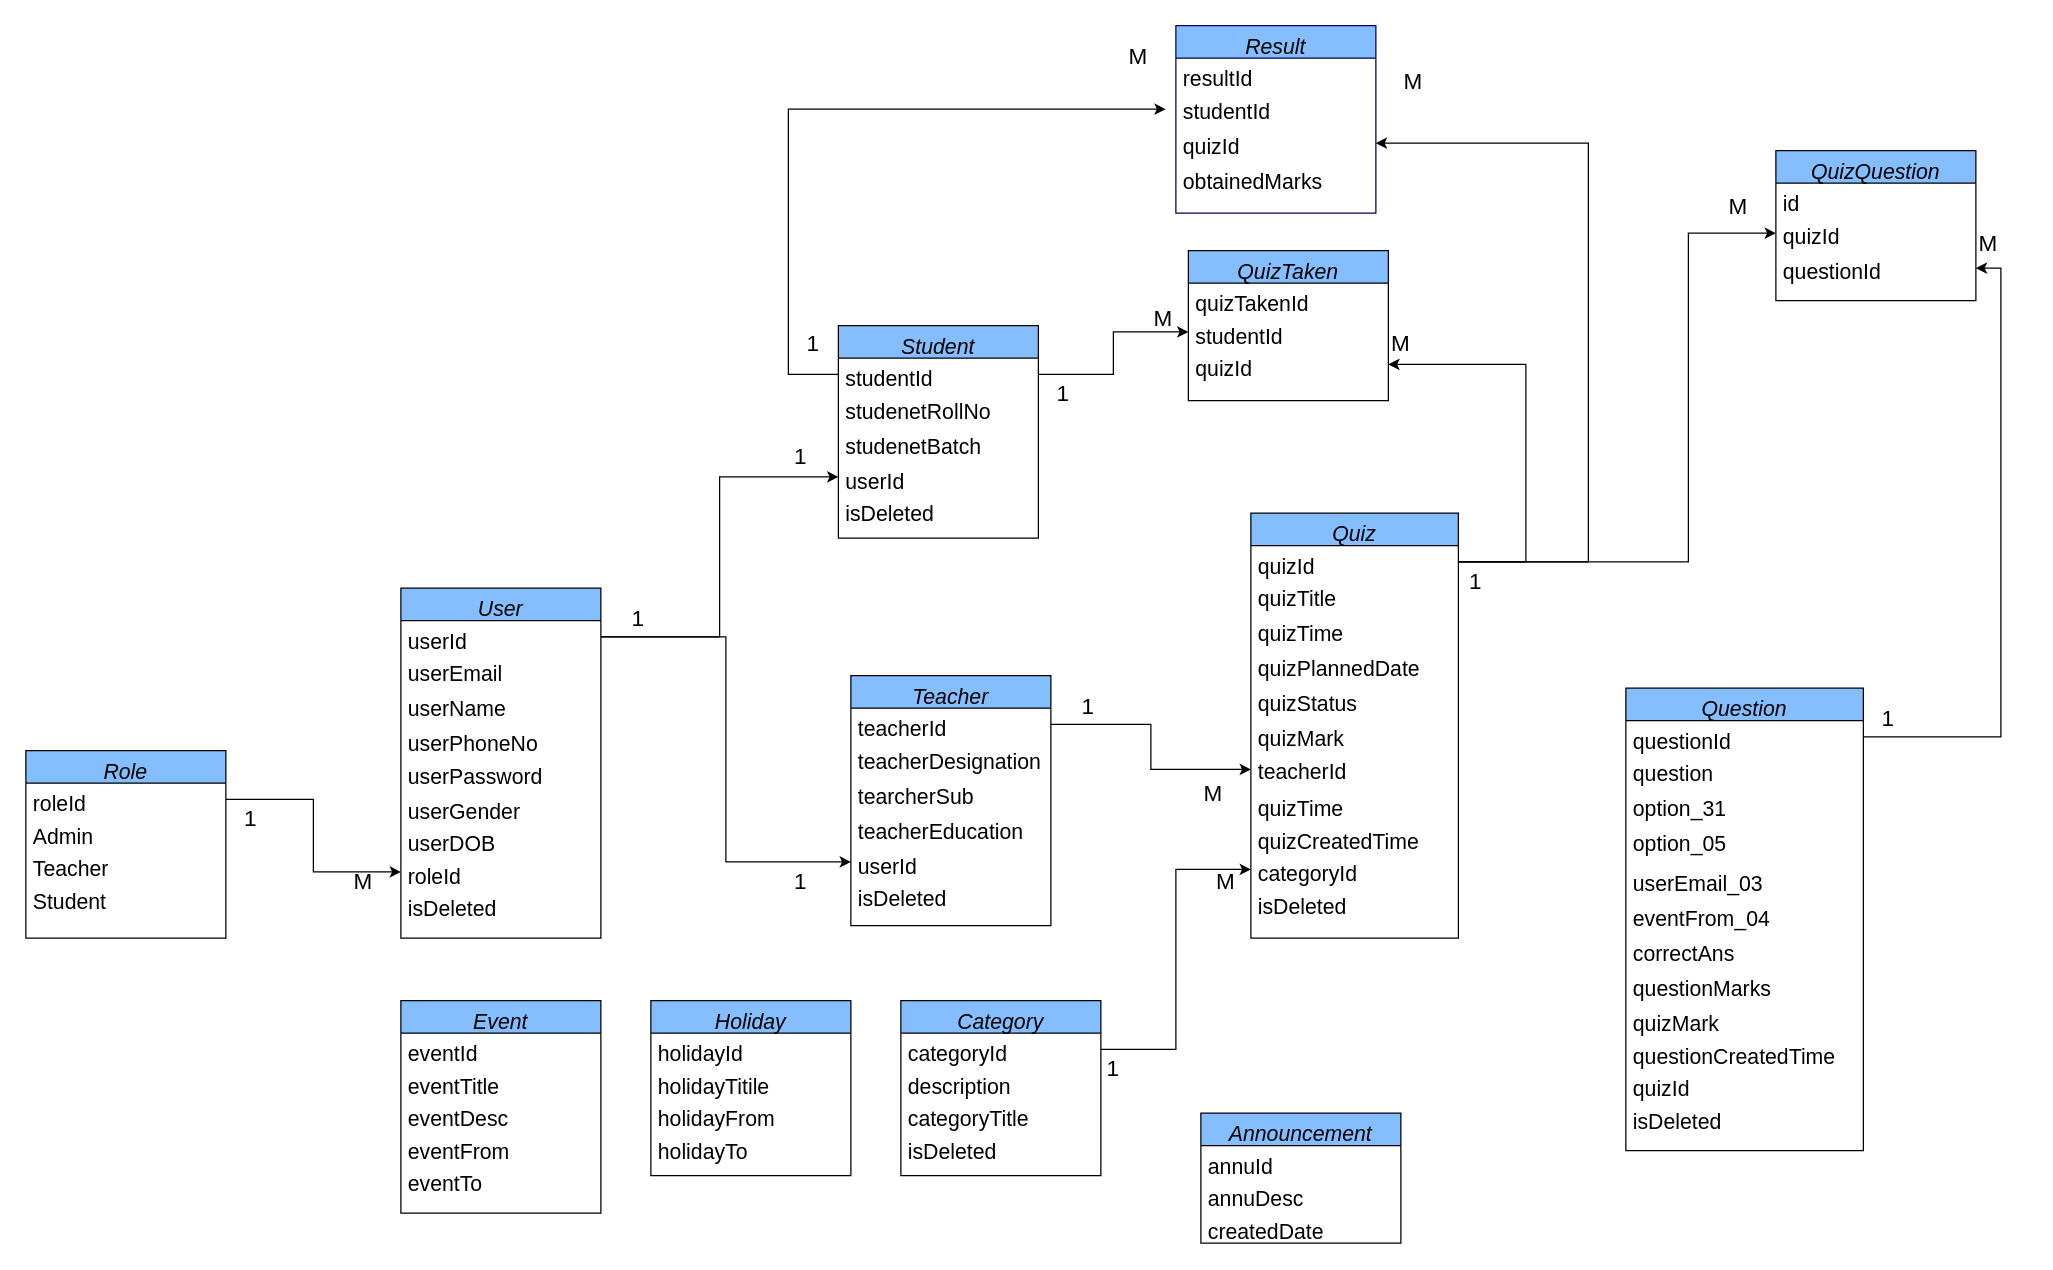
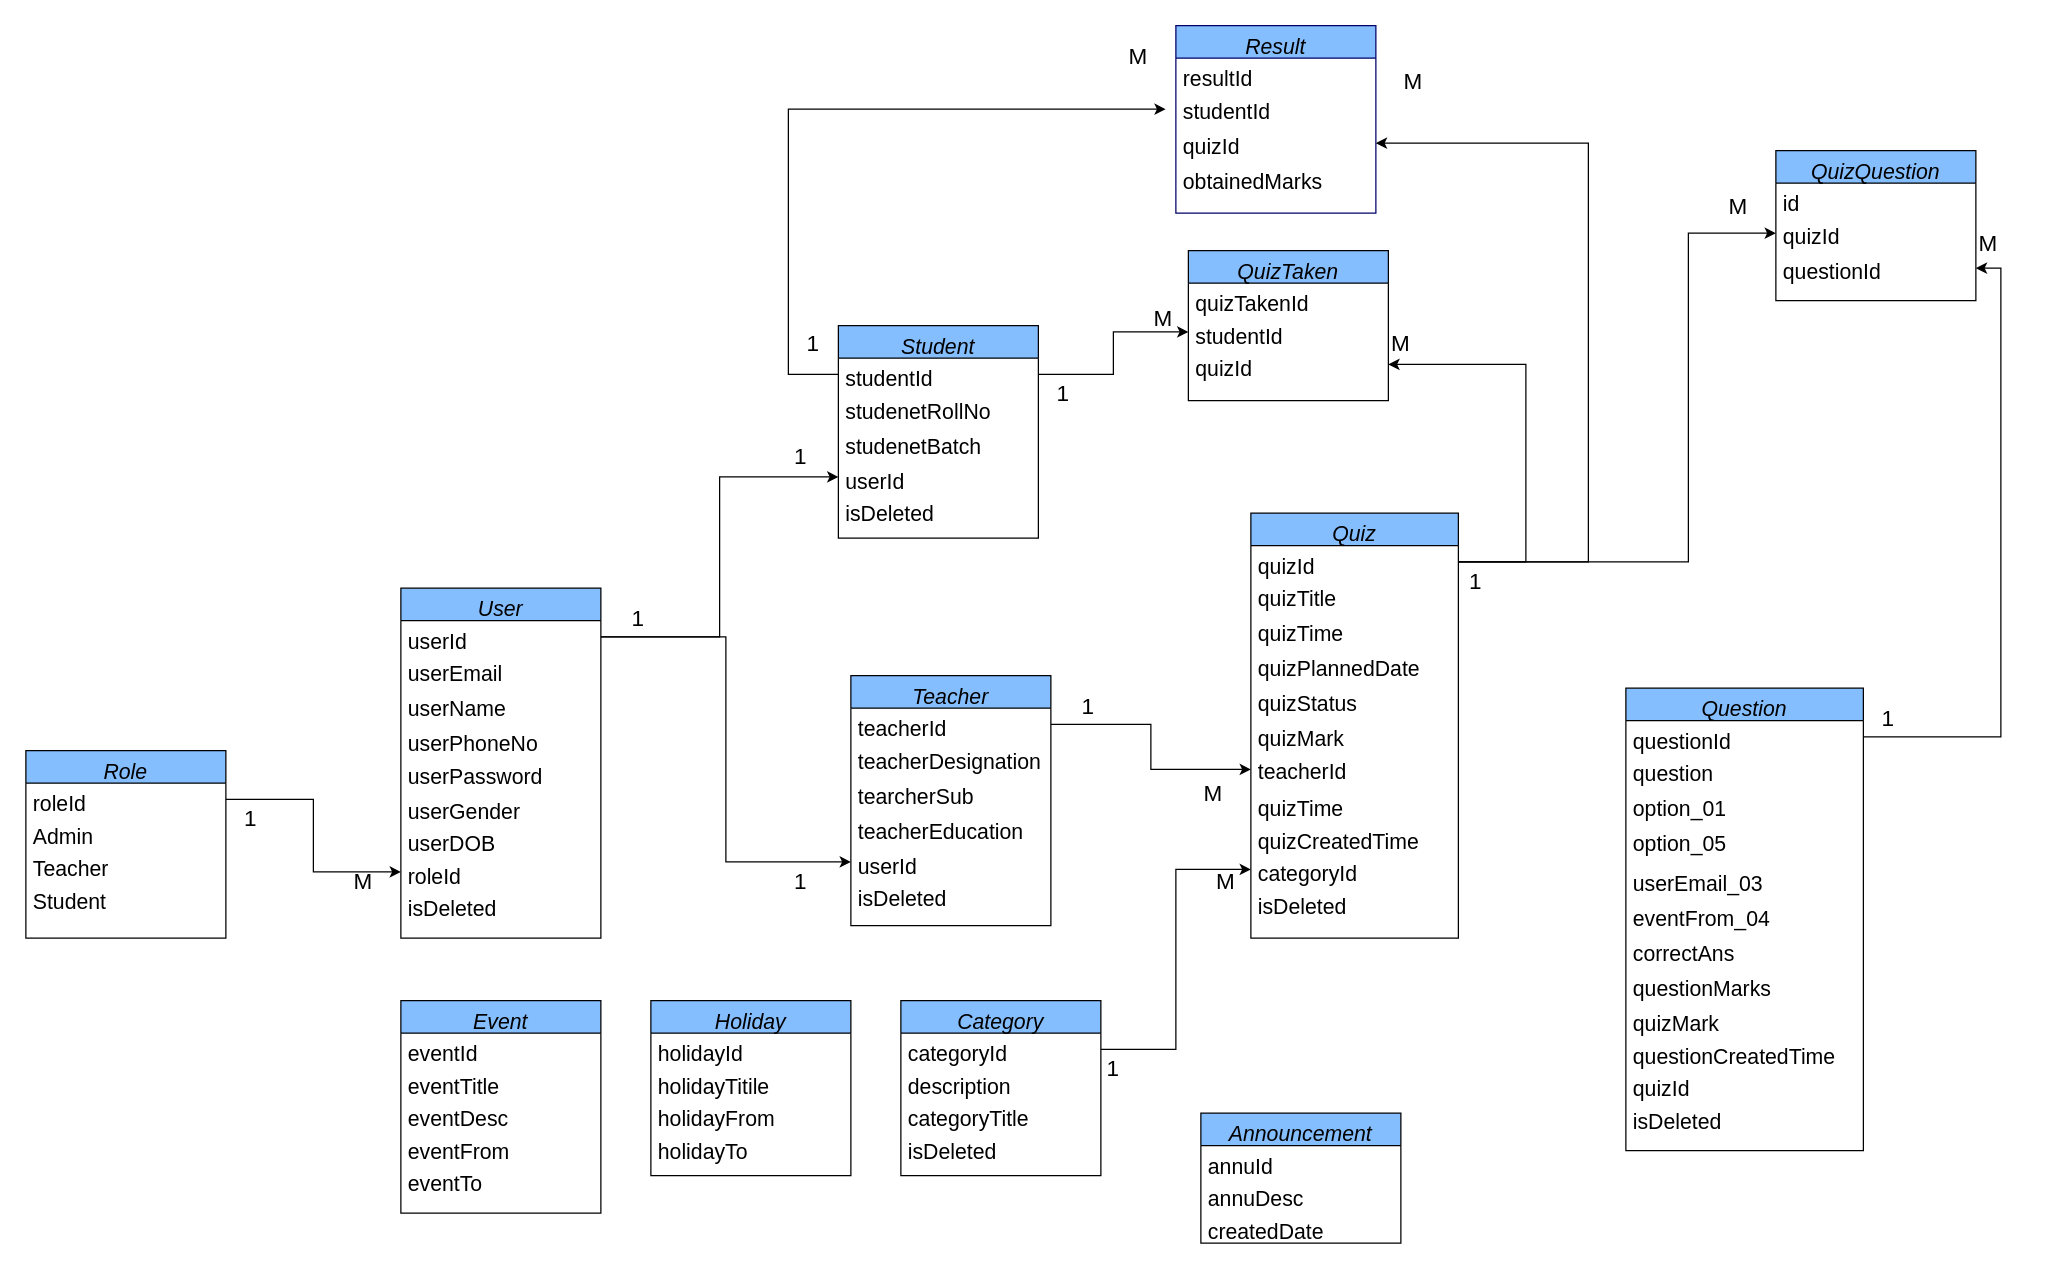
(1683, 809) -> (1683, 809)
